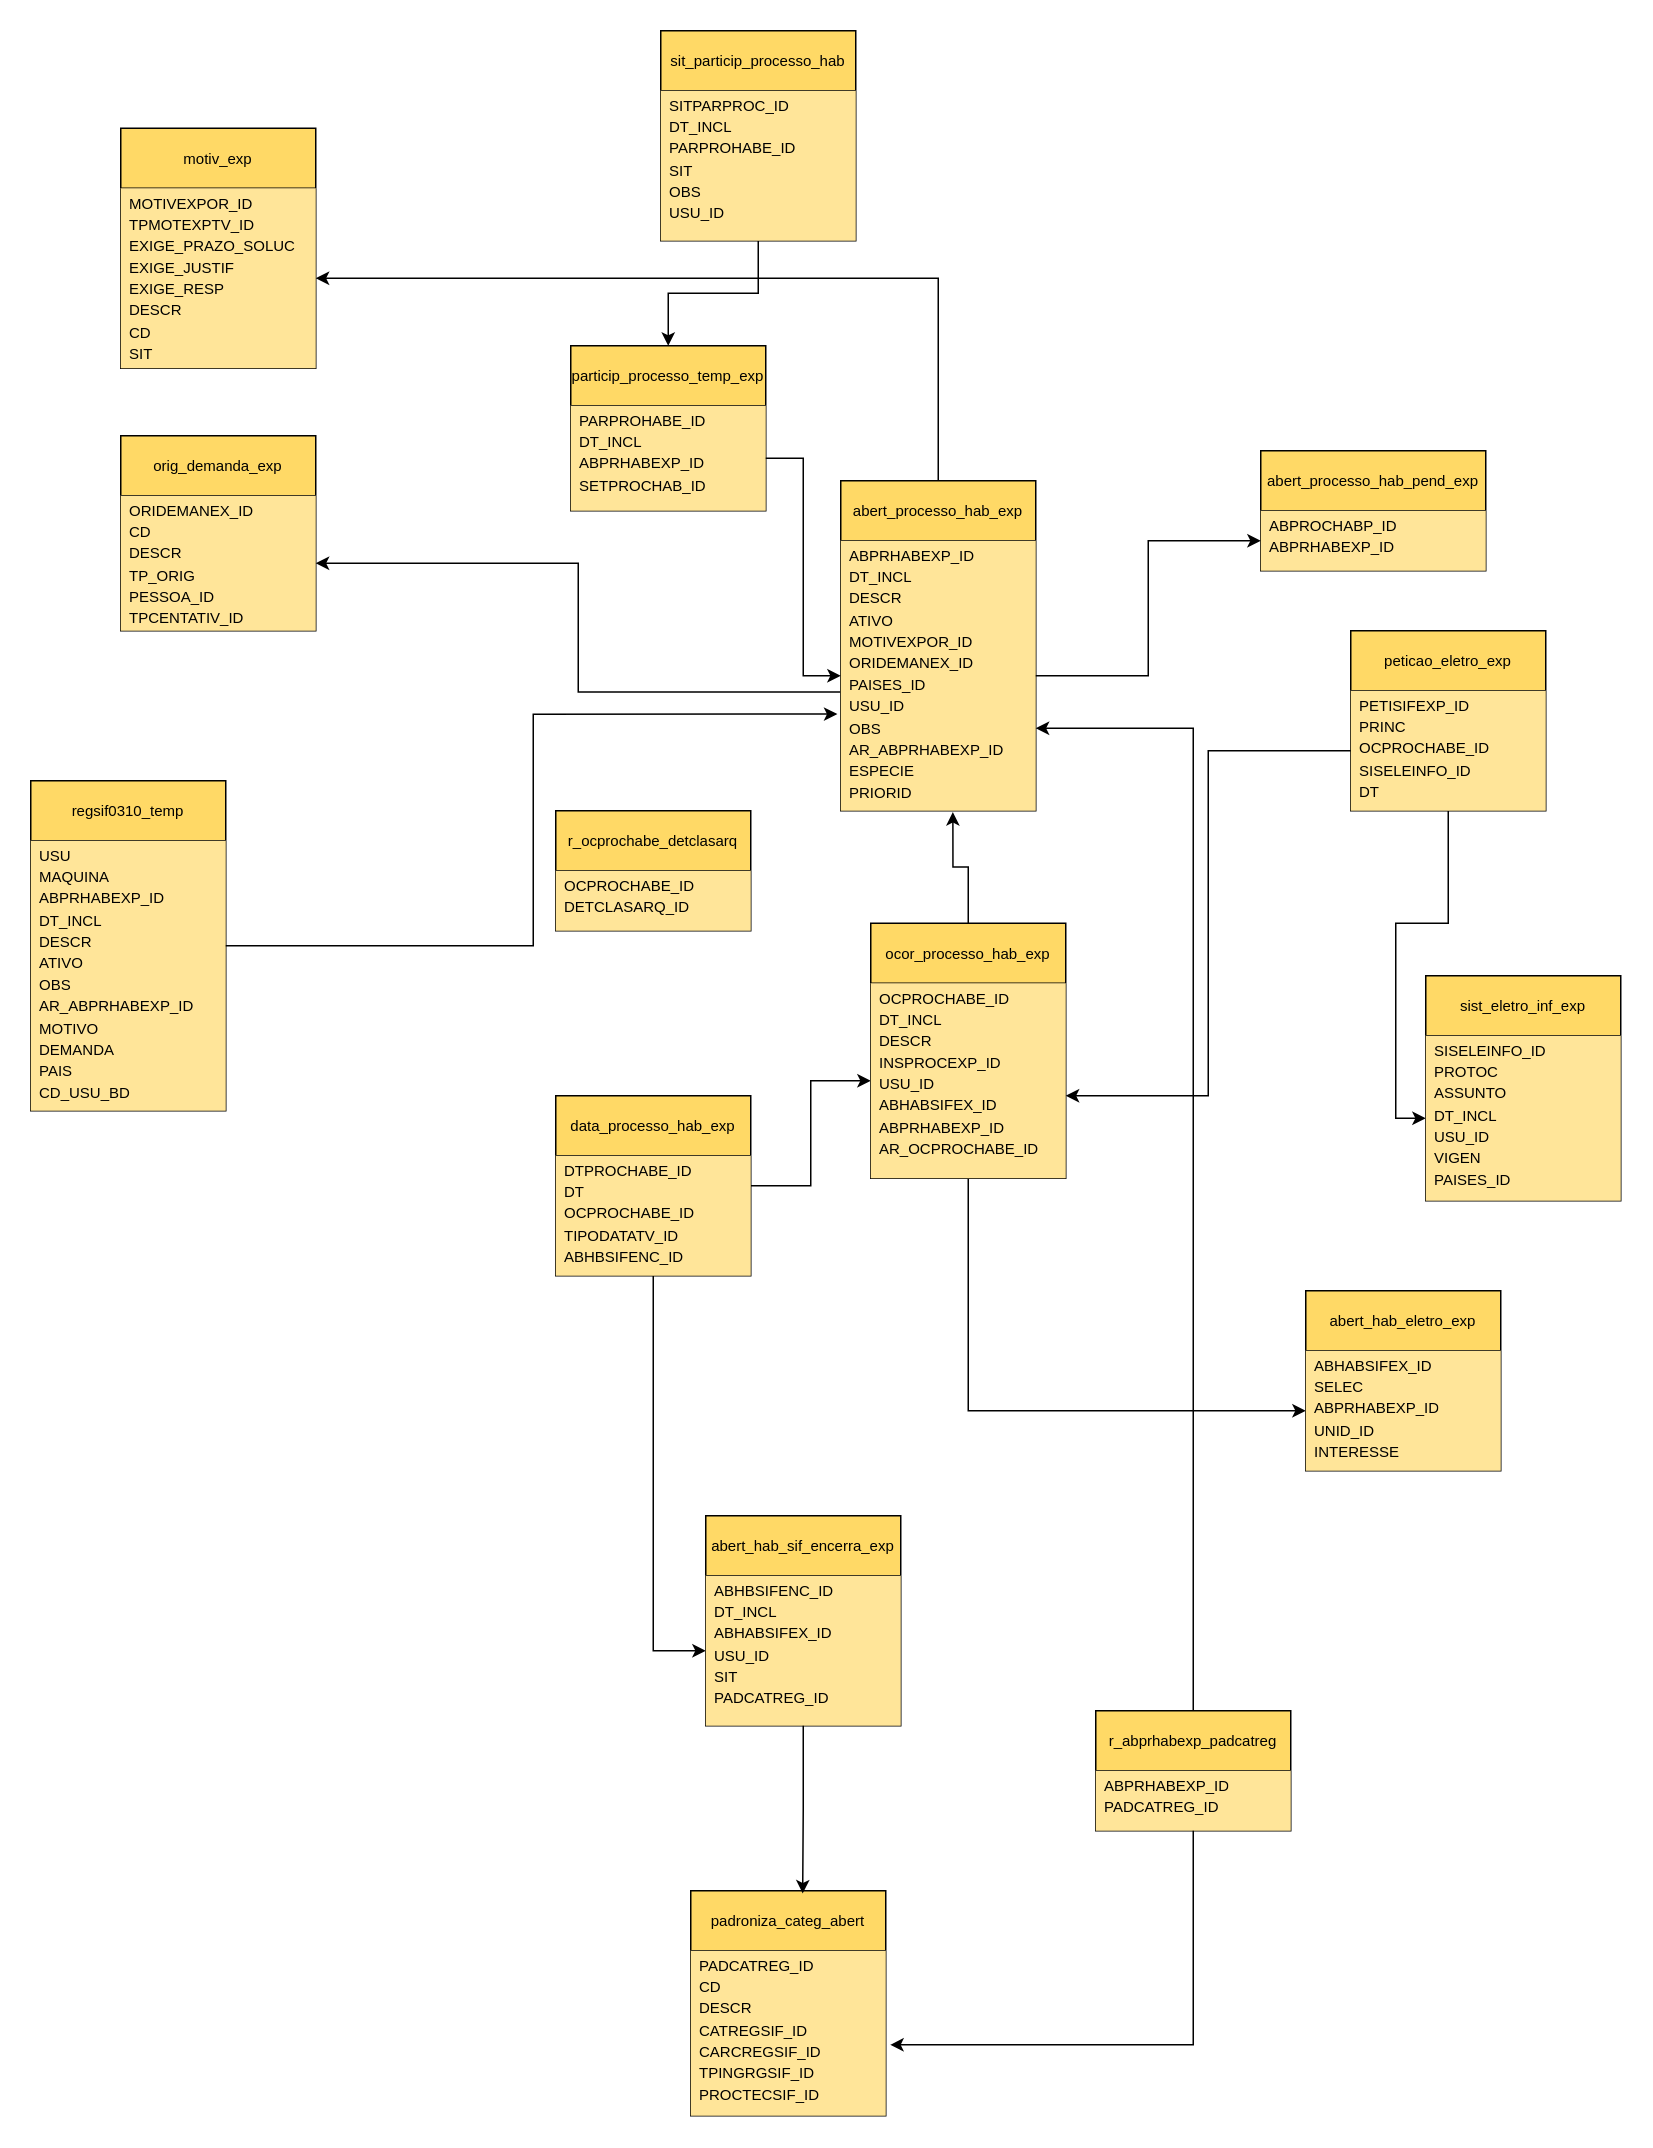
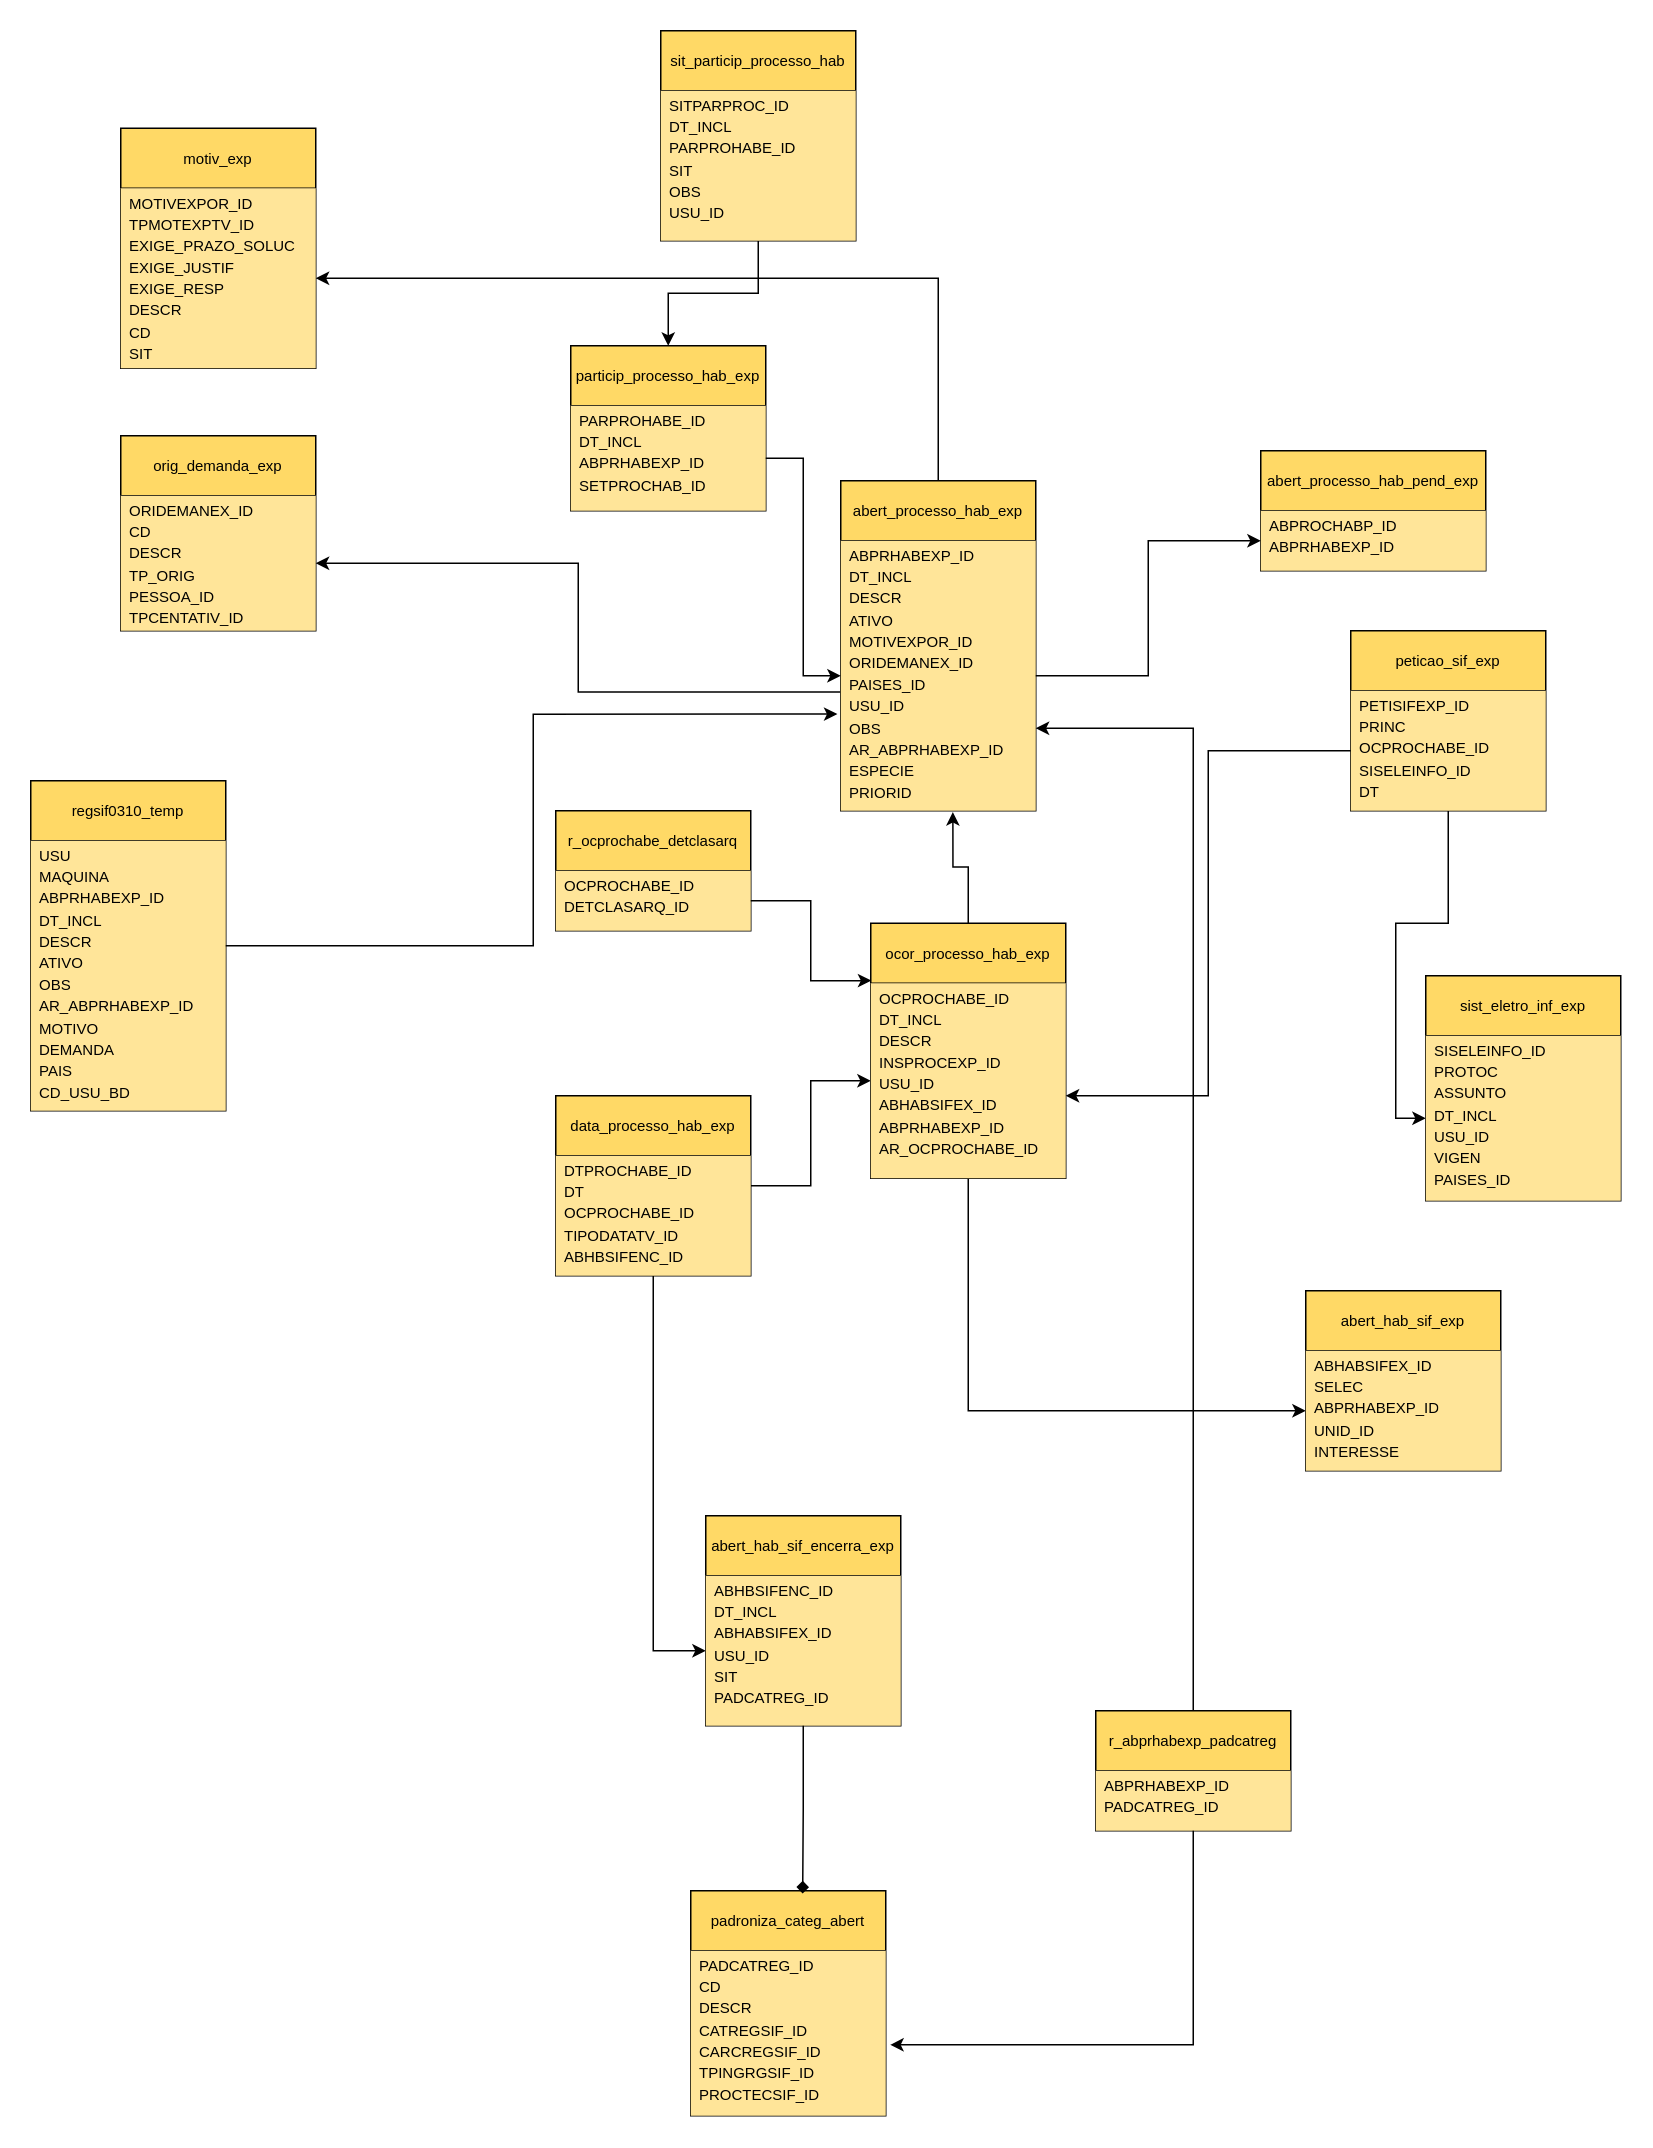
(668, 376) -> (668, 376)
(1448, 661) -> (1448, 661)
none -> (811, 936)
(1403, 1321) -> (1403, 1321)
(803, 1882) -> (803, 1881)
